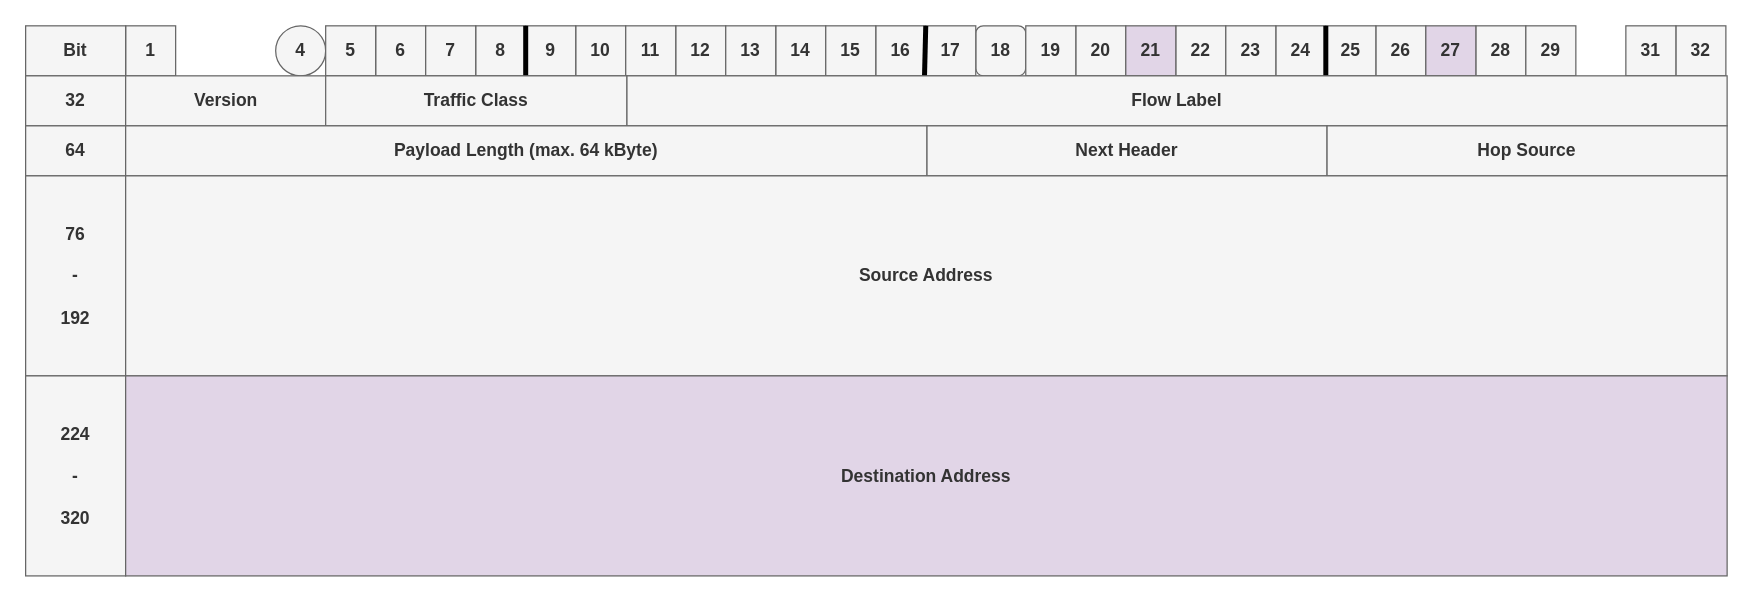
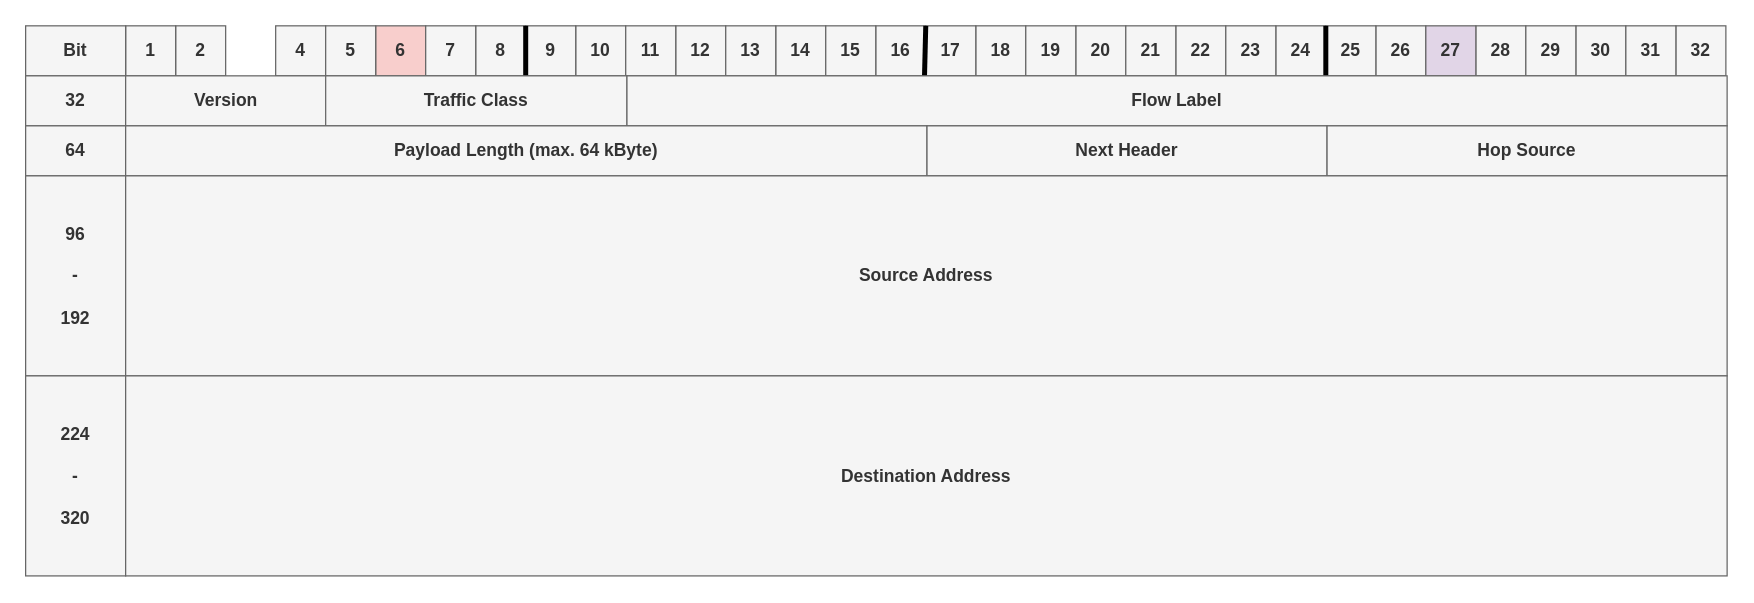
none -> (201, 51)
(301, 51) -> (301, 51)
(401, 51) -> (401, 51)
(1001, 51) -> (1001, 51)
(1151, 51) -> (1151, 51)
none -> (1601, 51)
(76, 276) -> (76, 276)
(926, 476) -> (926, 476)
